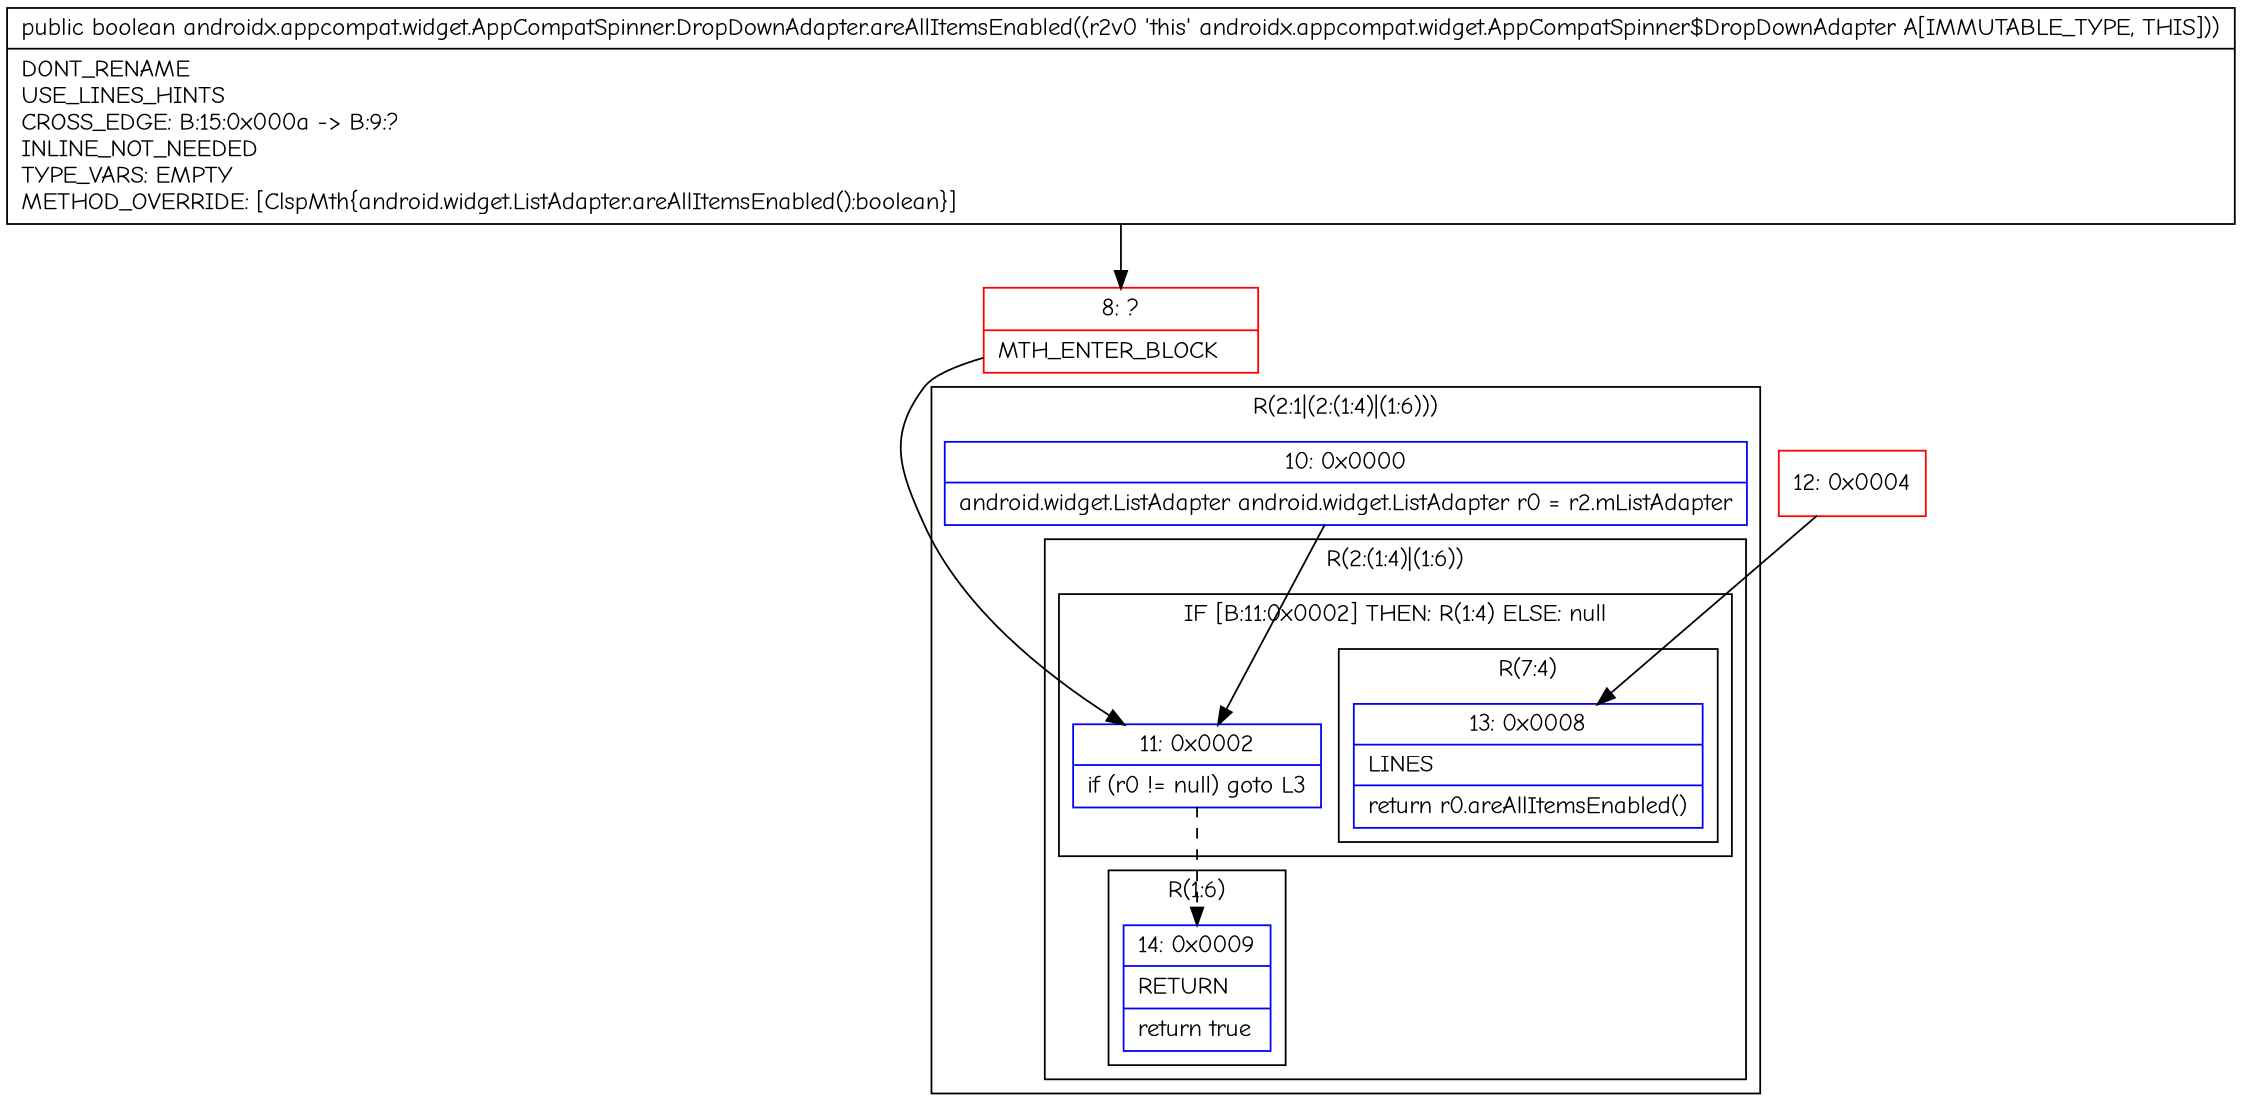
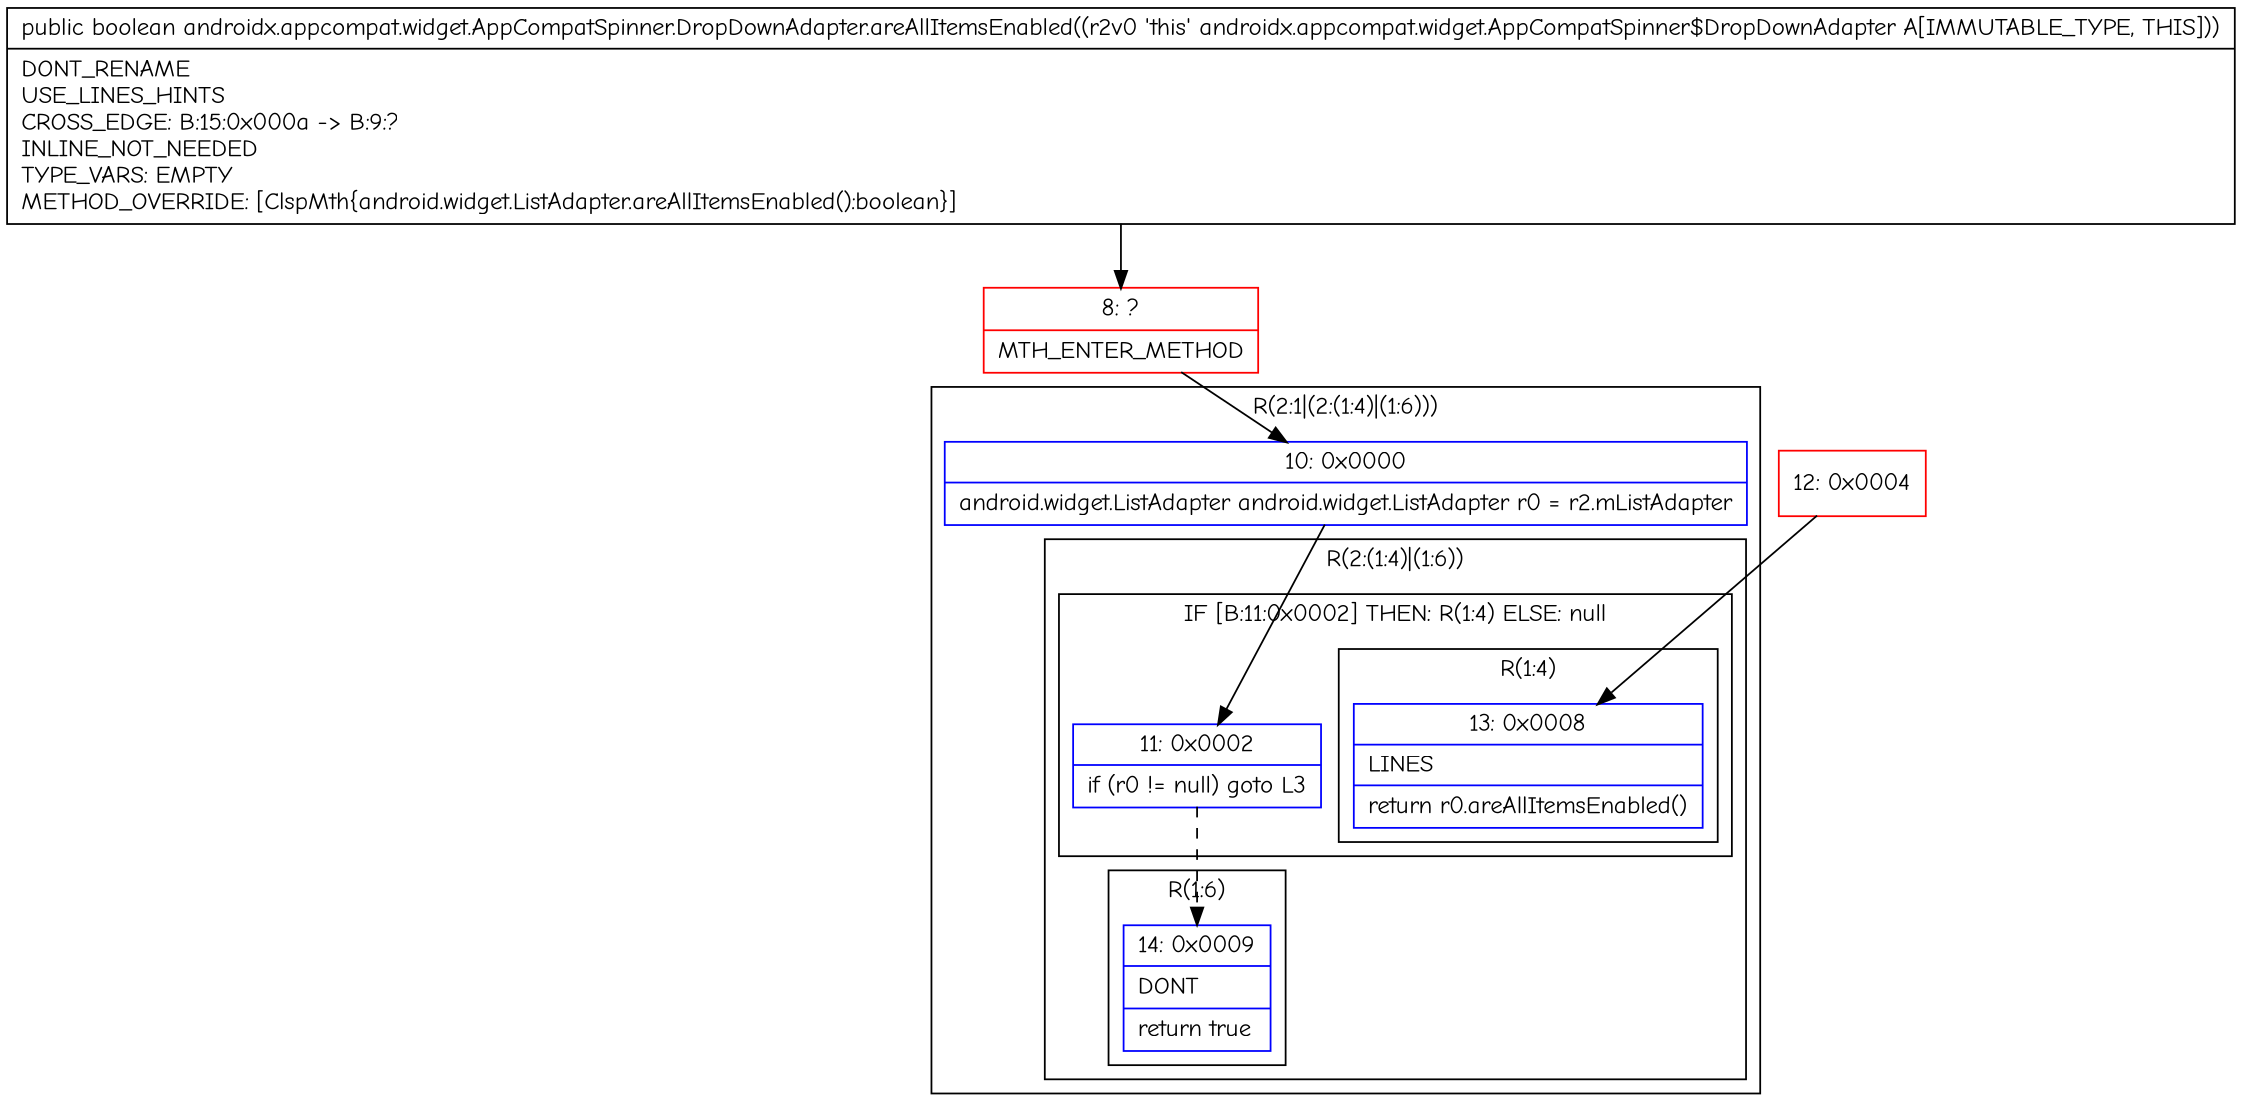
(1108, 351) -> (1121, 351)
(943, 559) -> (1227, 402)
(1528, 669) -> (1528, 669)
(1184, 986) -> (1169, 986)
